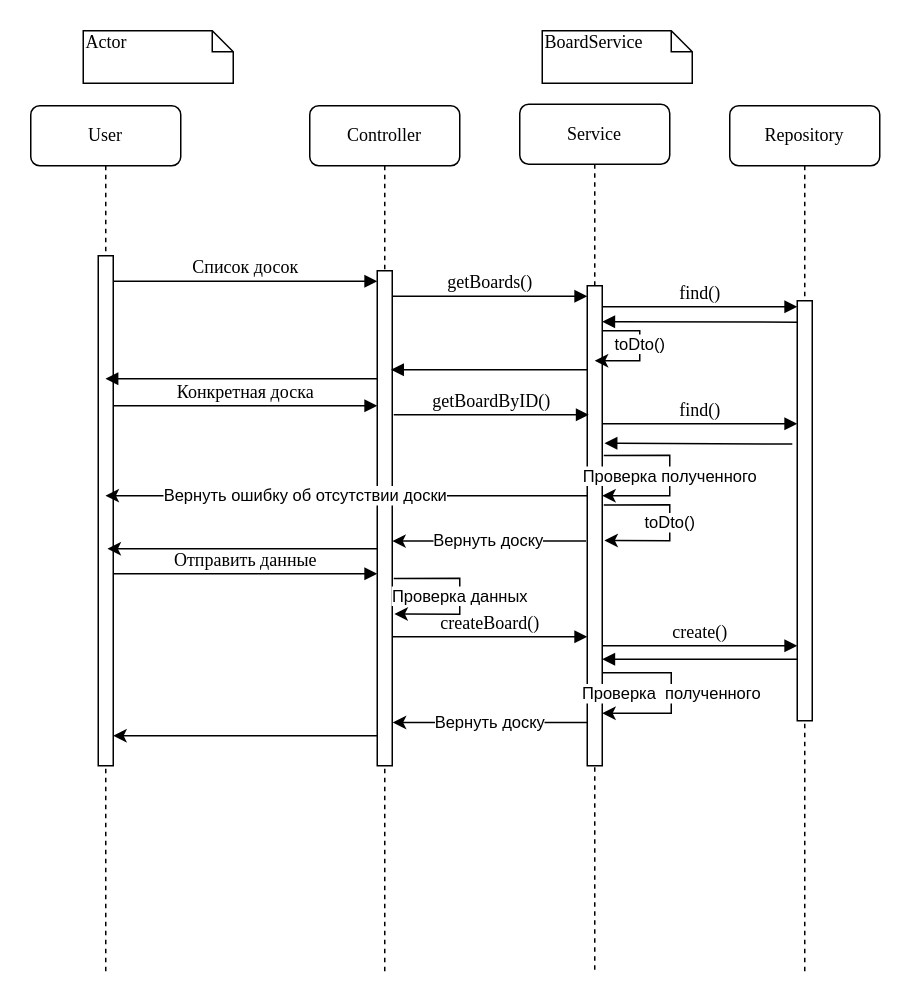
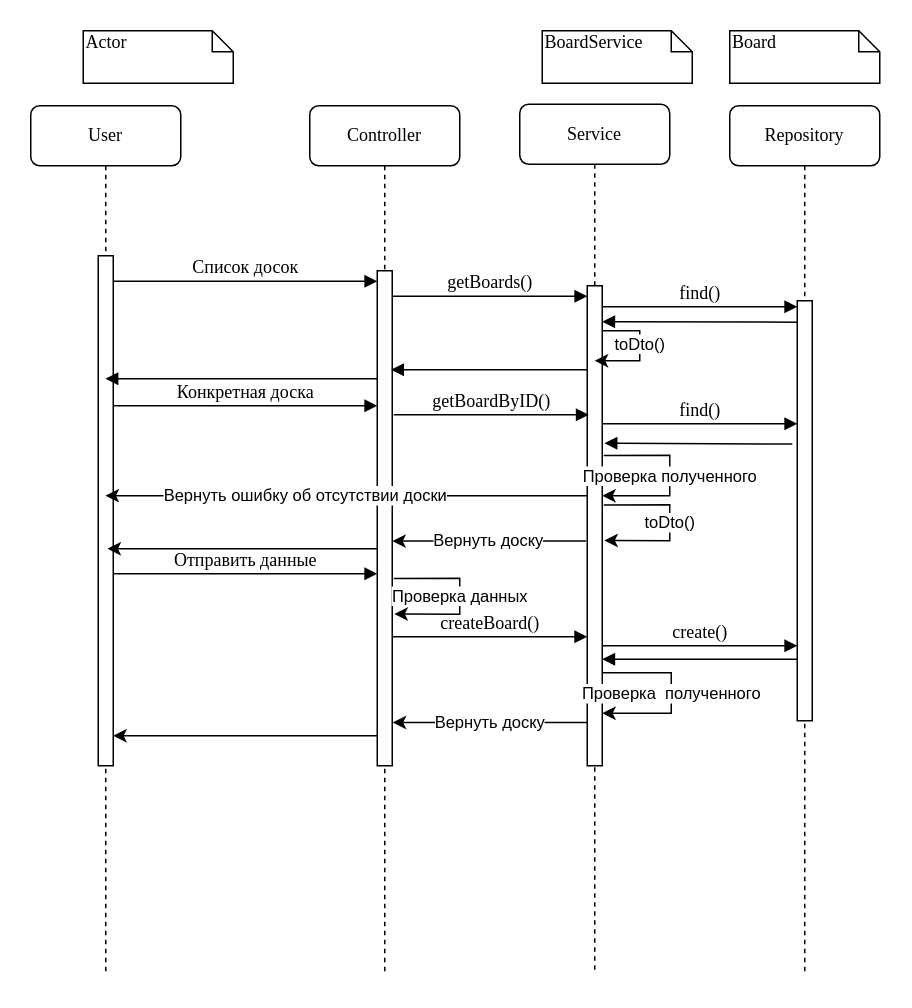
none -> (805, 57)
